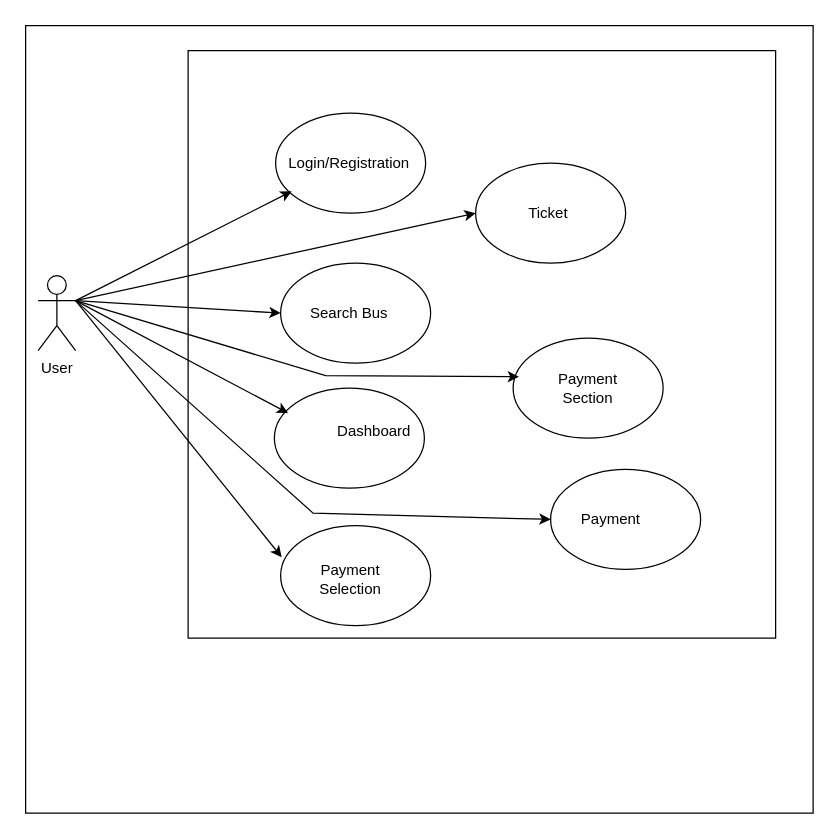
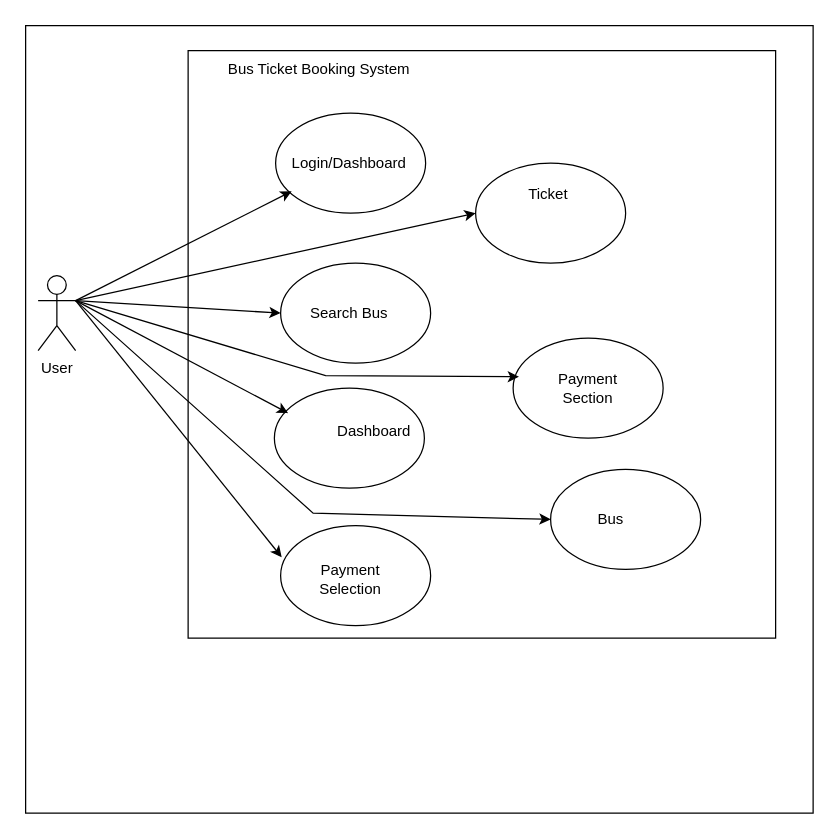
none -> (319, 69)
(349, 163) -> (349, 163)
(551, 213) -> (551, 194)
(613, 519) -> (613, 519)
